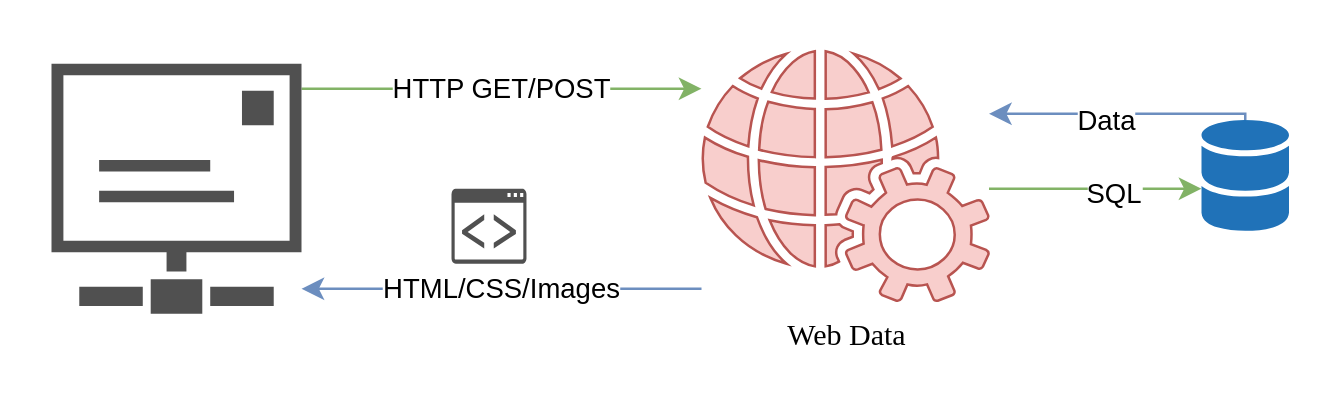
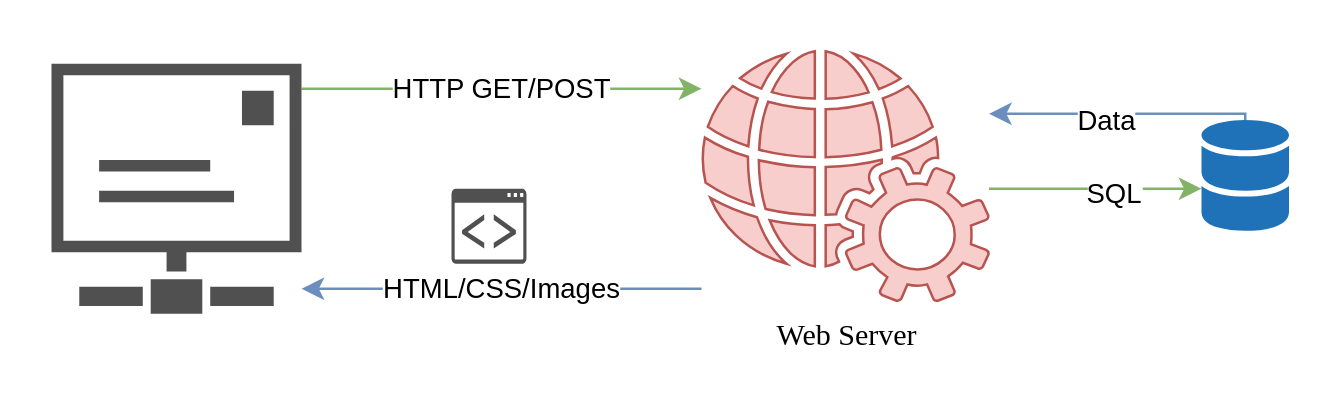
(848, 337) -> (848, 337)
